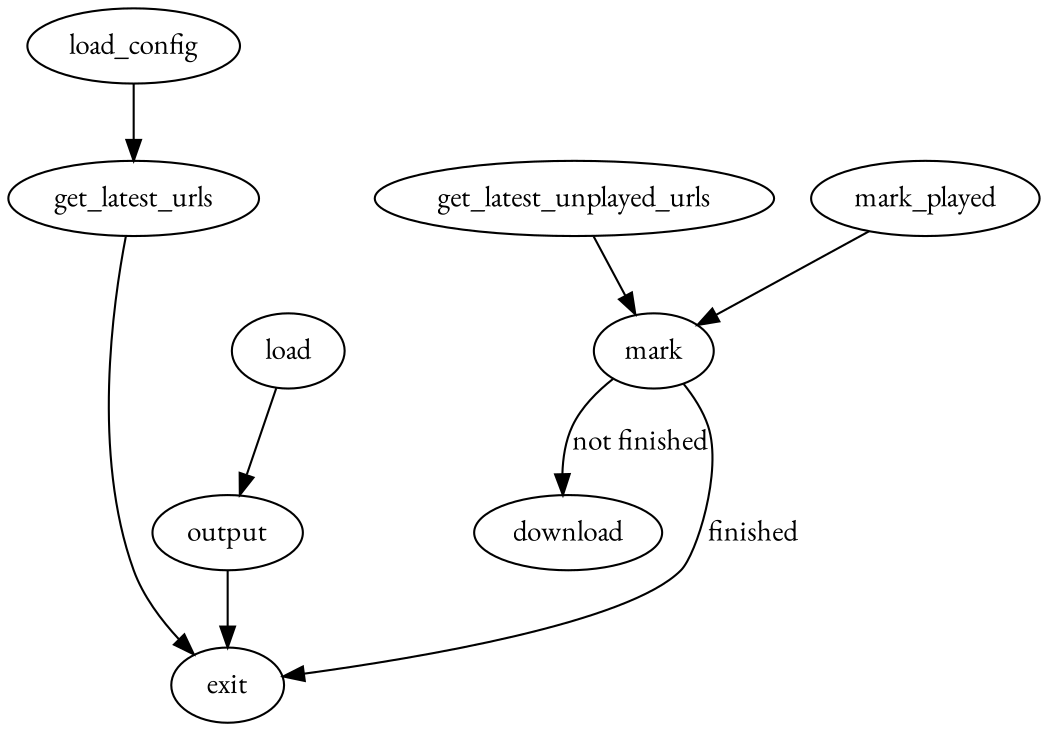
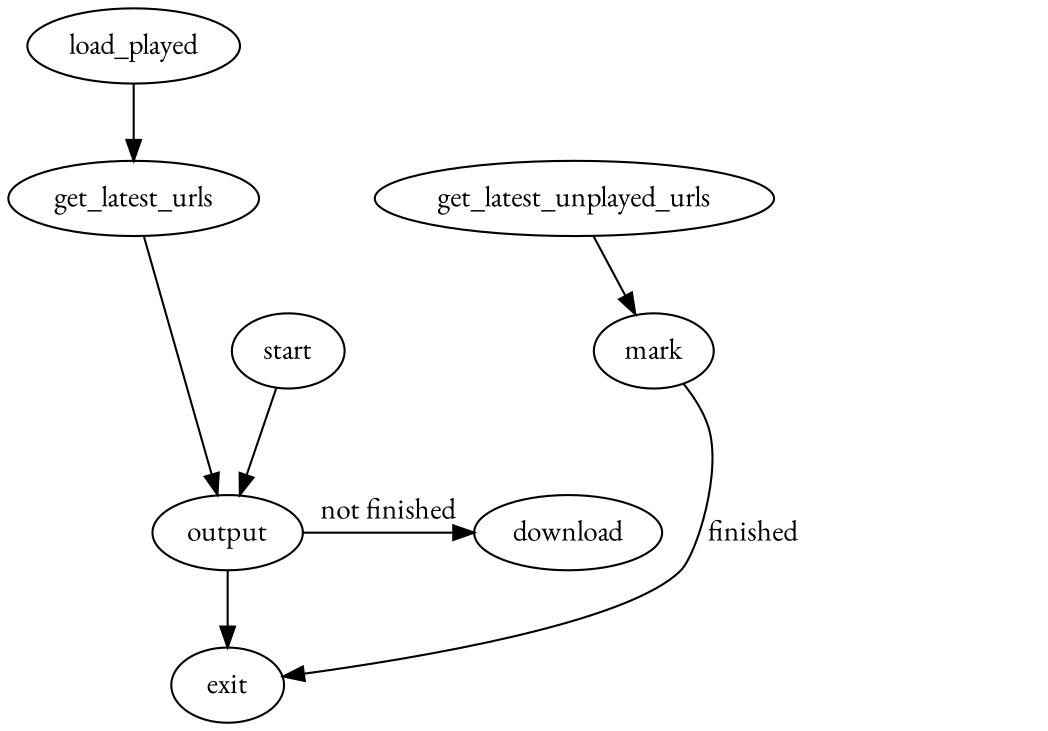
(134, 46) -> (134, 46)
(925, 198) -> none
(288, 351) -> (288, 351)
(576, 420) -> (378, 533)
(110, 446) -> (178, 355)
